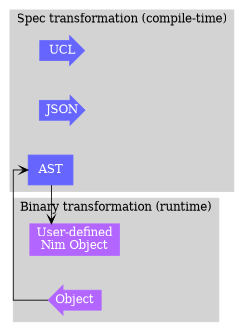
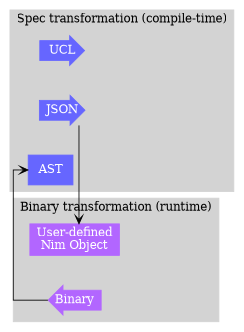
(51, 203) -> (79, 170)
(75, 300) -> (75, 300)
